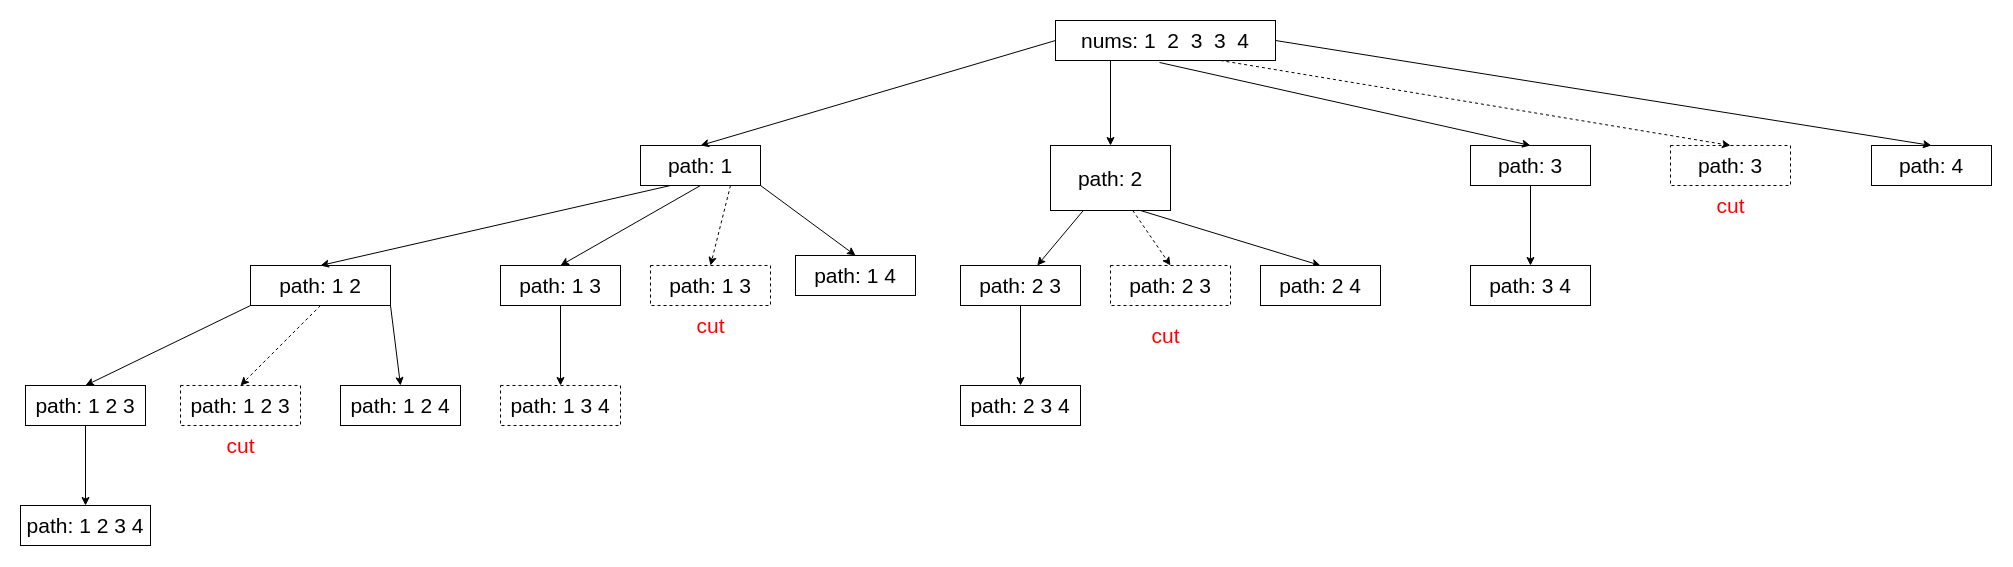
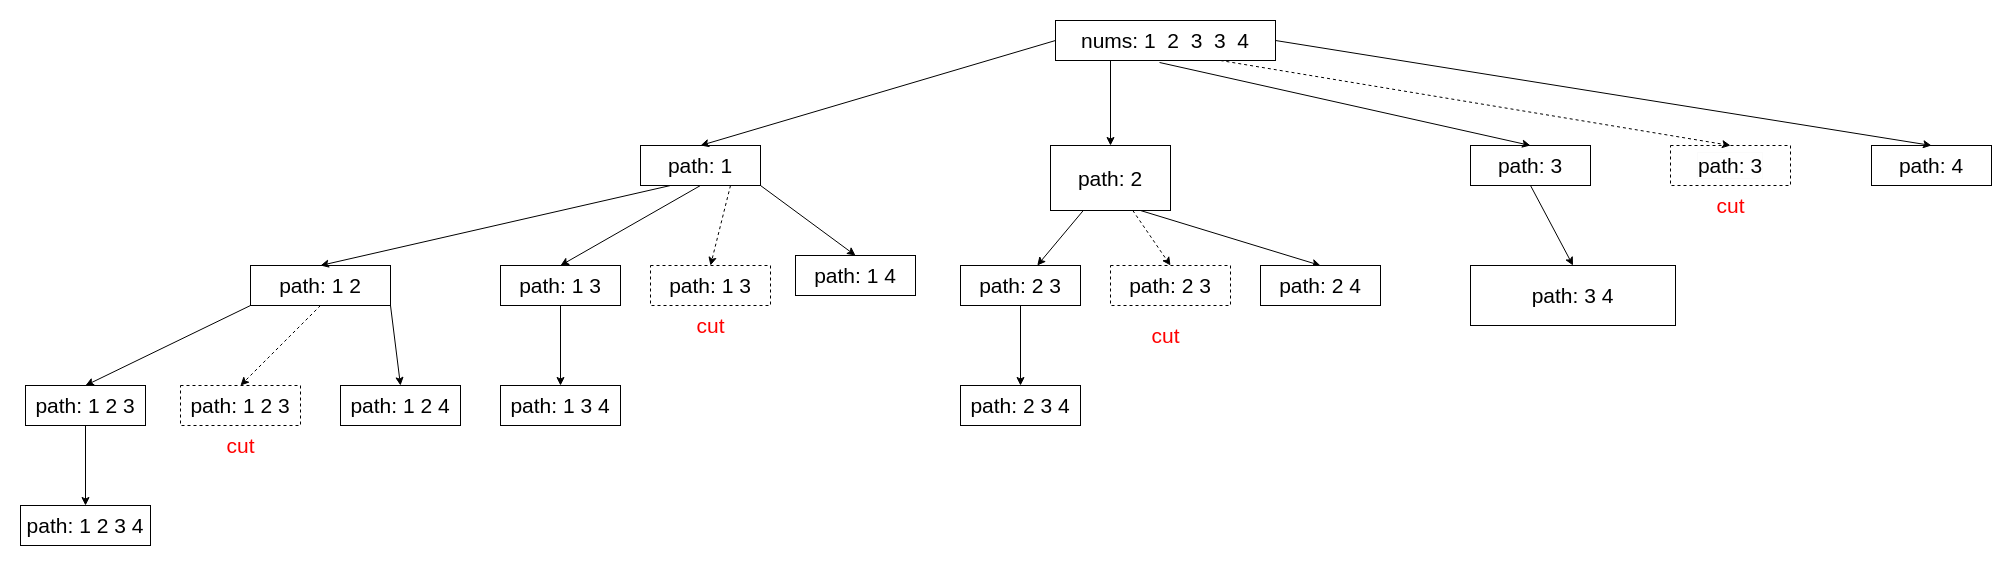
(1531, 286) -> (1573, 296)
(561, 406) -> (561, 406)
